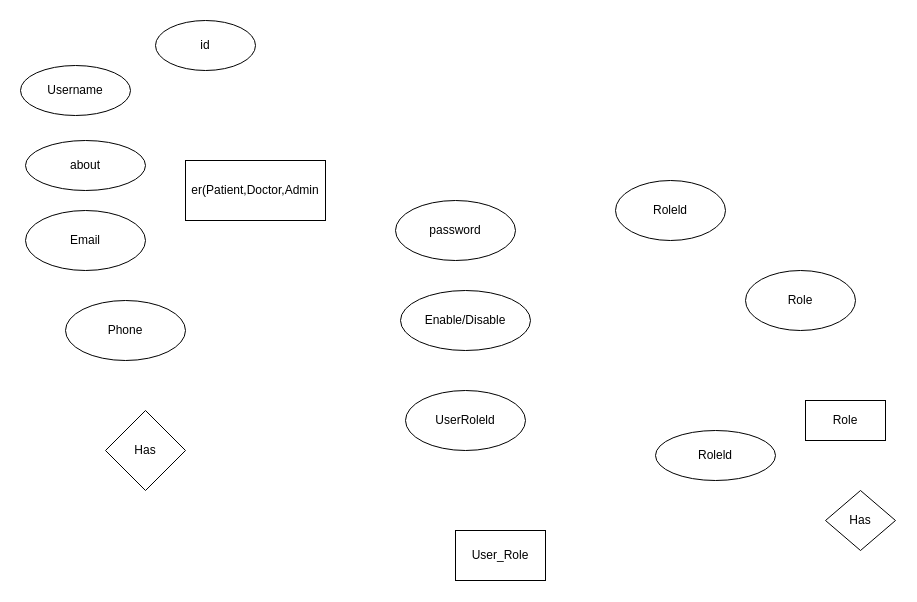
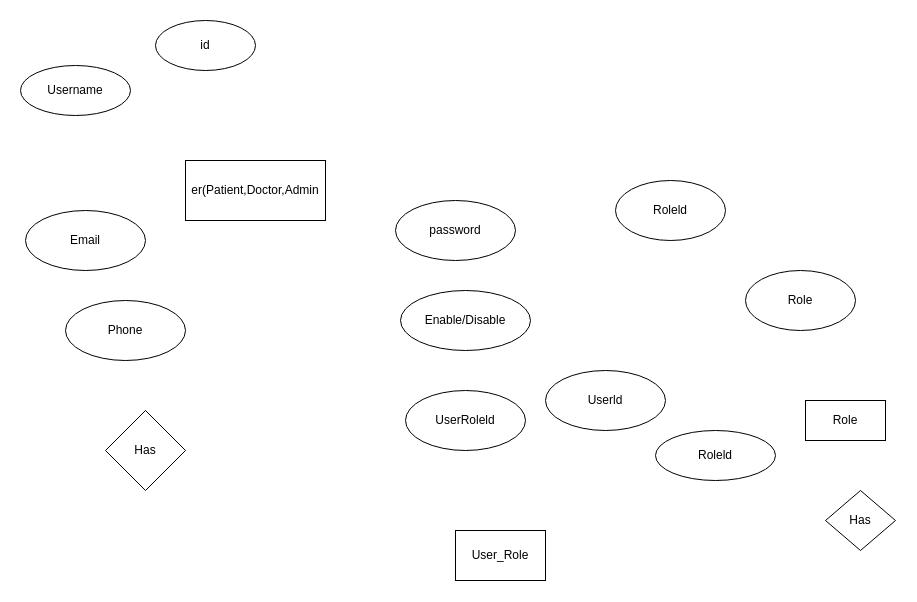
(86, 166) -> none
none -> (606, 401)
